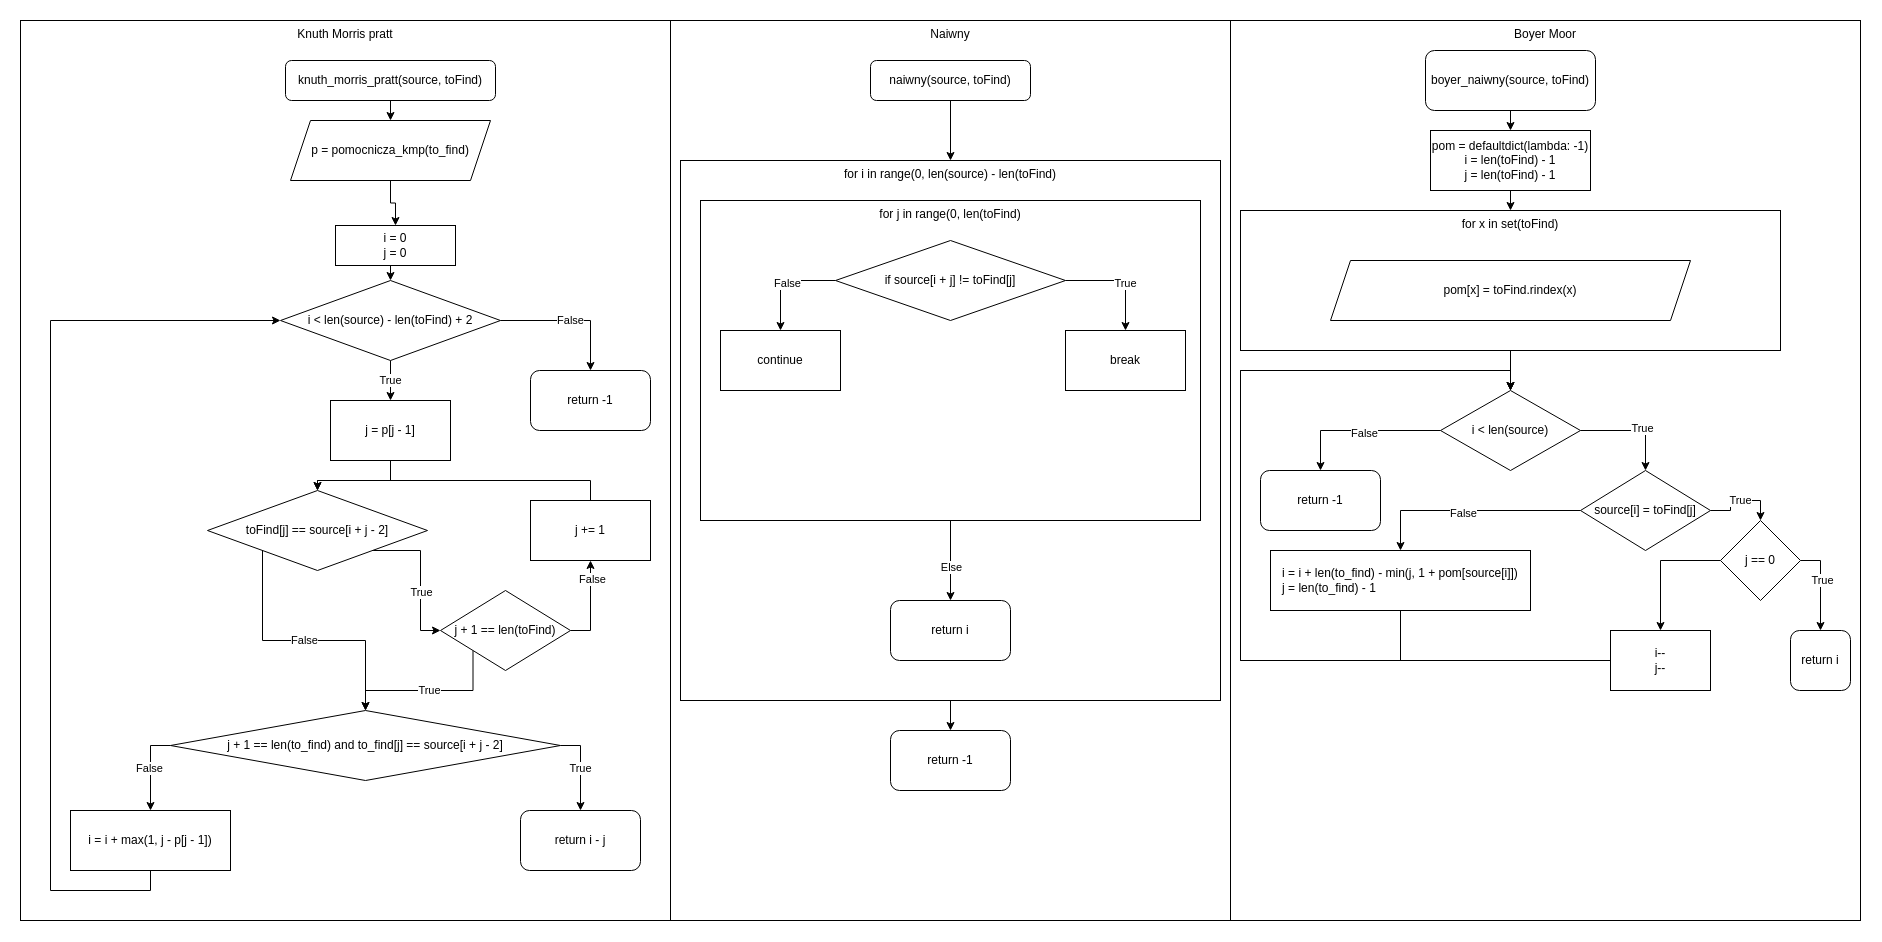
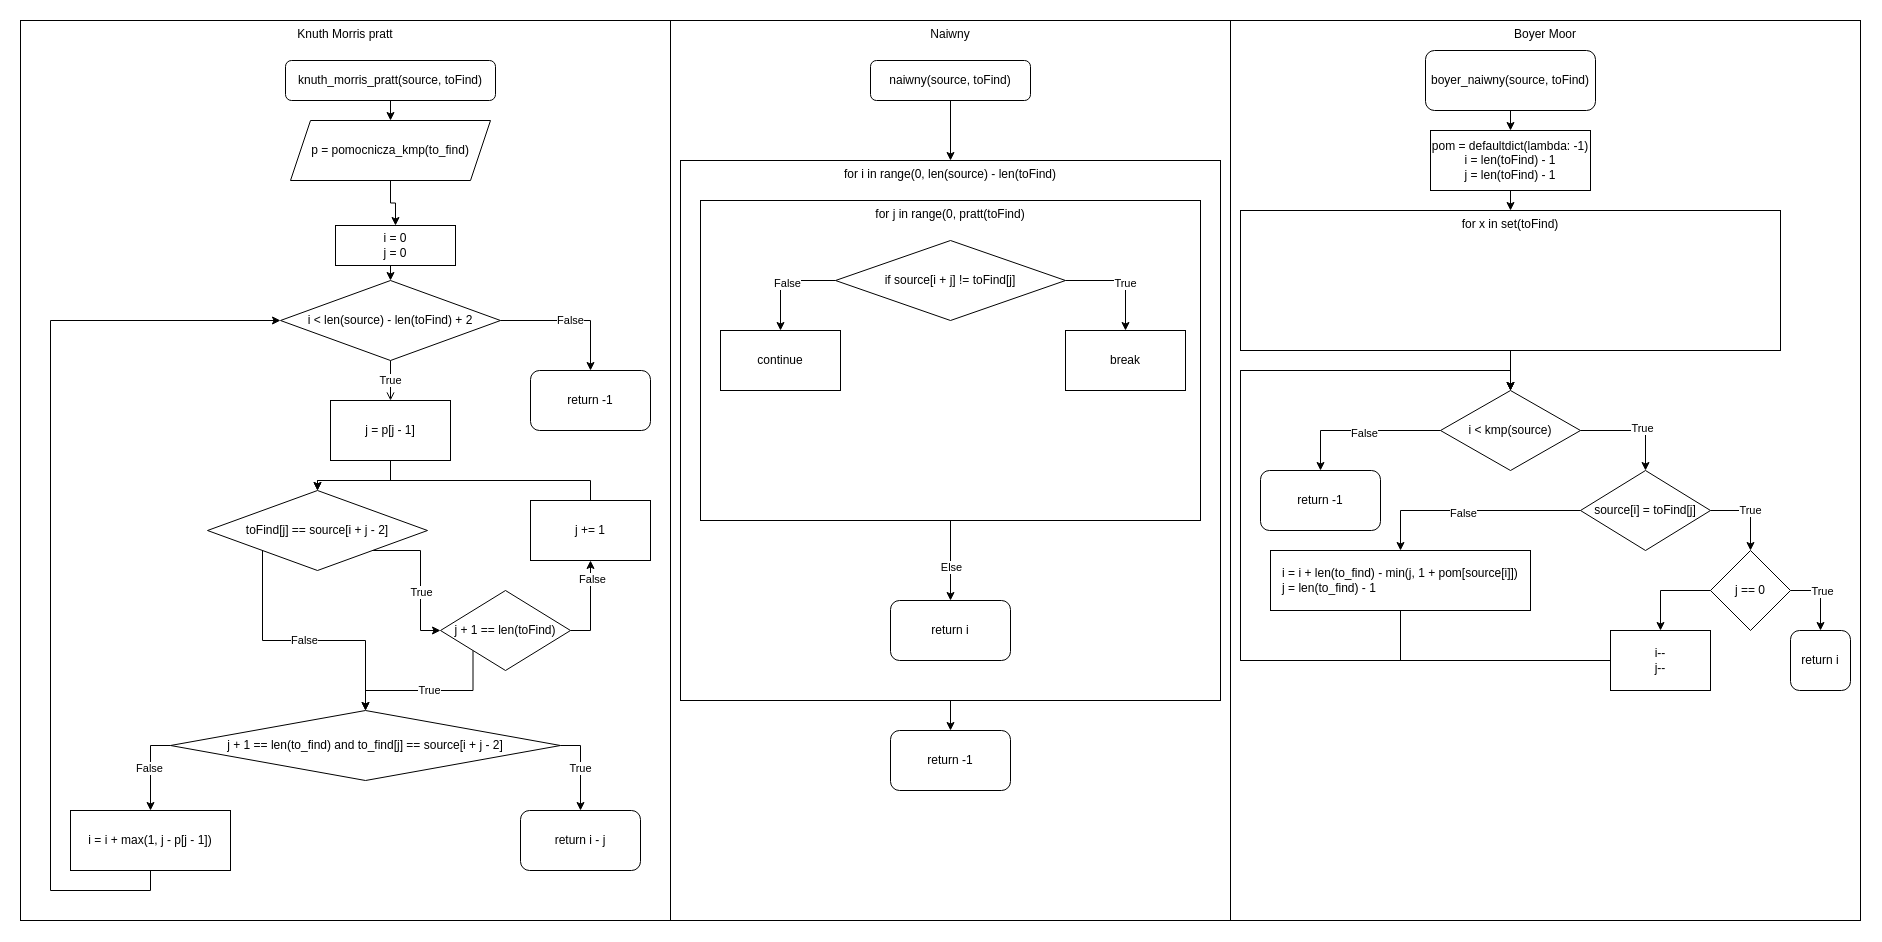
(951, 215) -> (951, 215)
(1511, 291) -> none
(391, 392) -> (391, 394)
(1511, 431) -> (1511, 431)
(1761, 561) -> (1751, 591)
